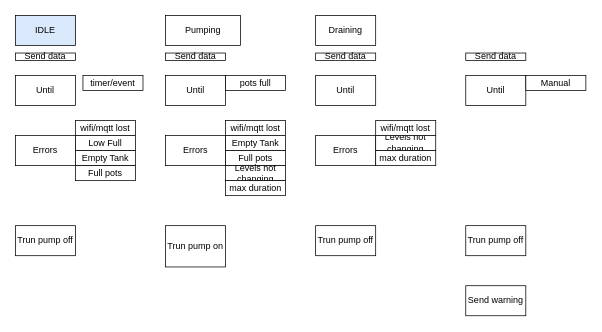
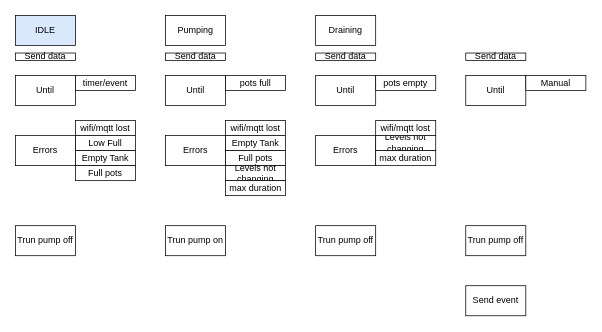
(203, 30) -> (195, 30)
(113, 83) -> (105, 83)
none -> (405, 83)
(195, 246) -> (195, 240)
(495, 300) -> (495, 300)
